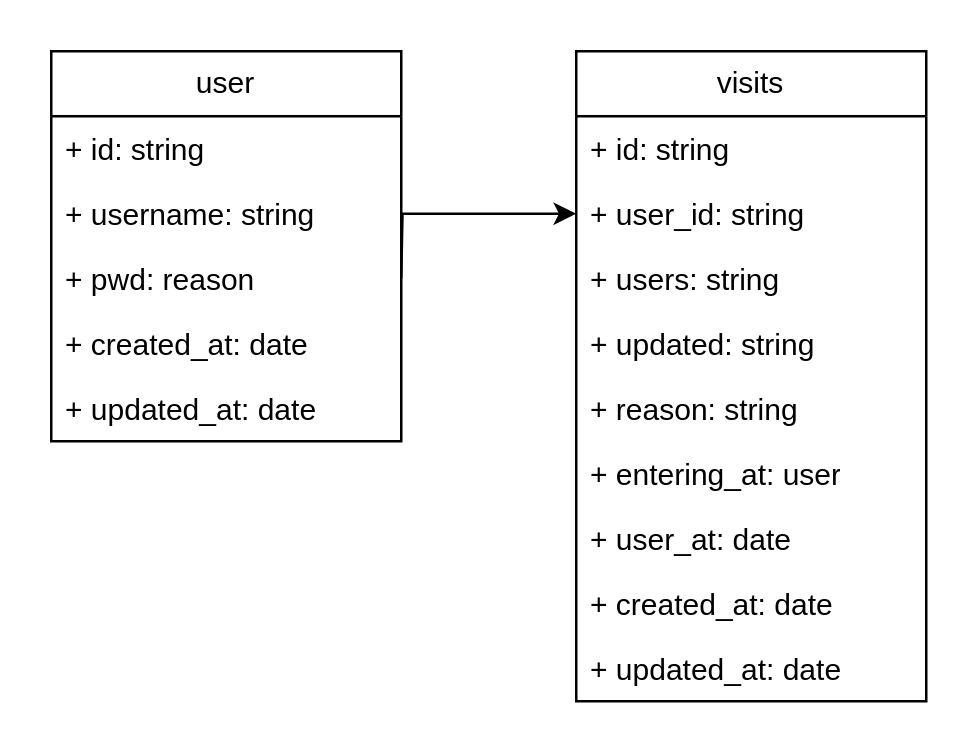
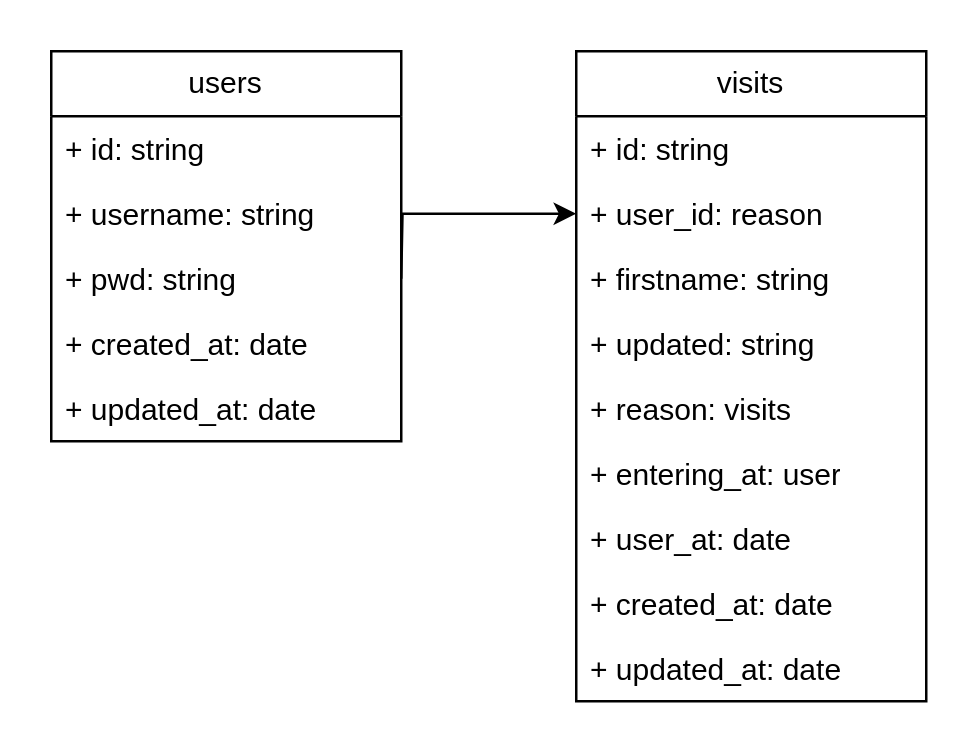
(226, 84) -> (226, 84)
(715, 217) -> (718, 217)
(164, 282) -> (160, 282)
(702, 282) -> (731, 282)
(710, 412) -> (706, 412)
